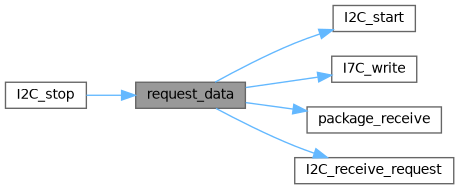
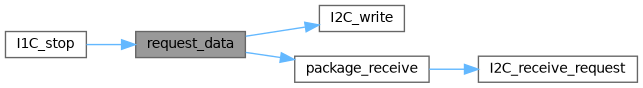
(374, 19) -> none
(374, 69) -> (362, 19)
(46, 95) -> (46, 45)
(264, 133) -> (447, 69)
